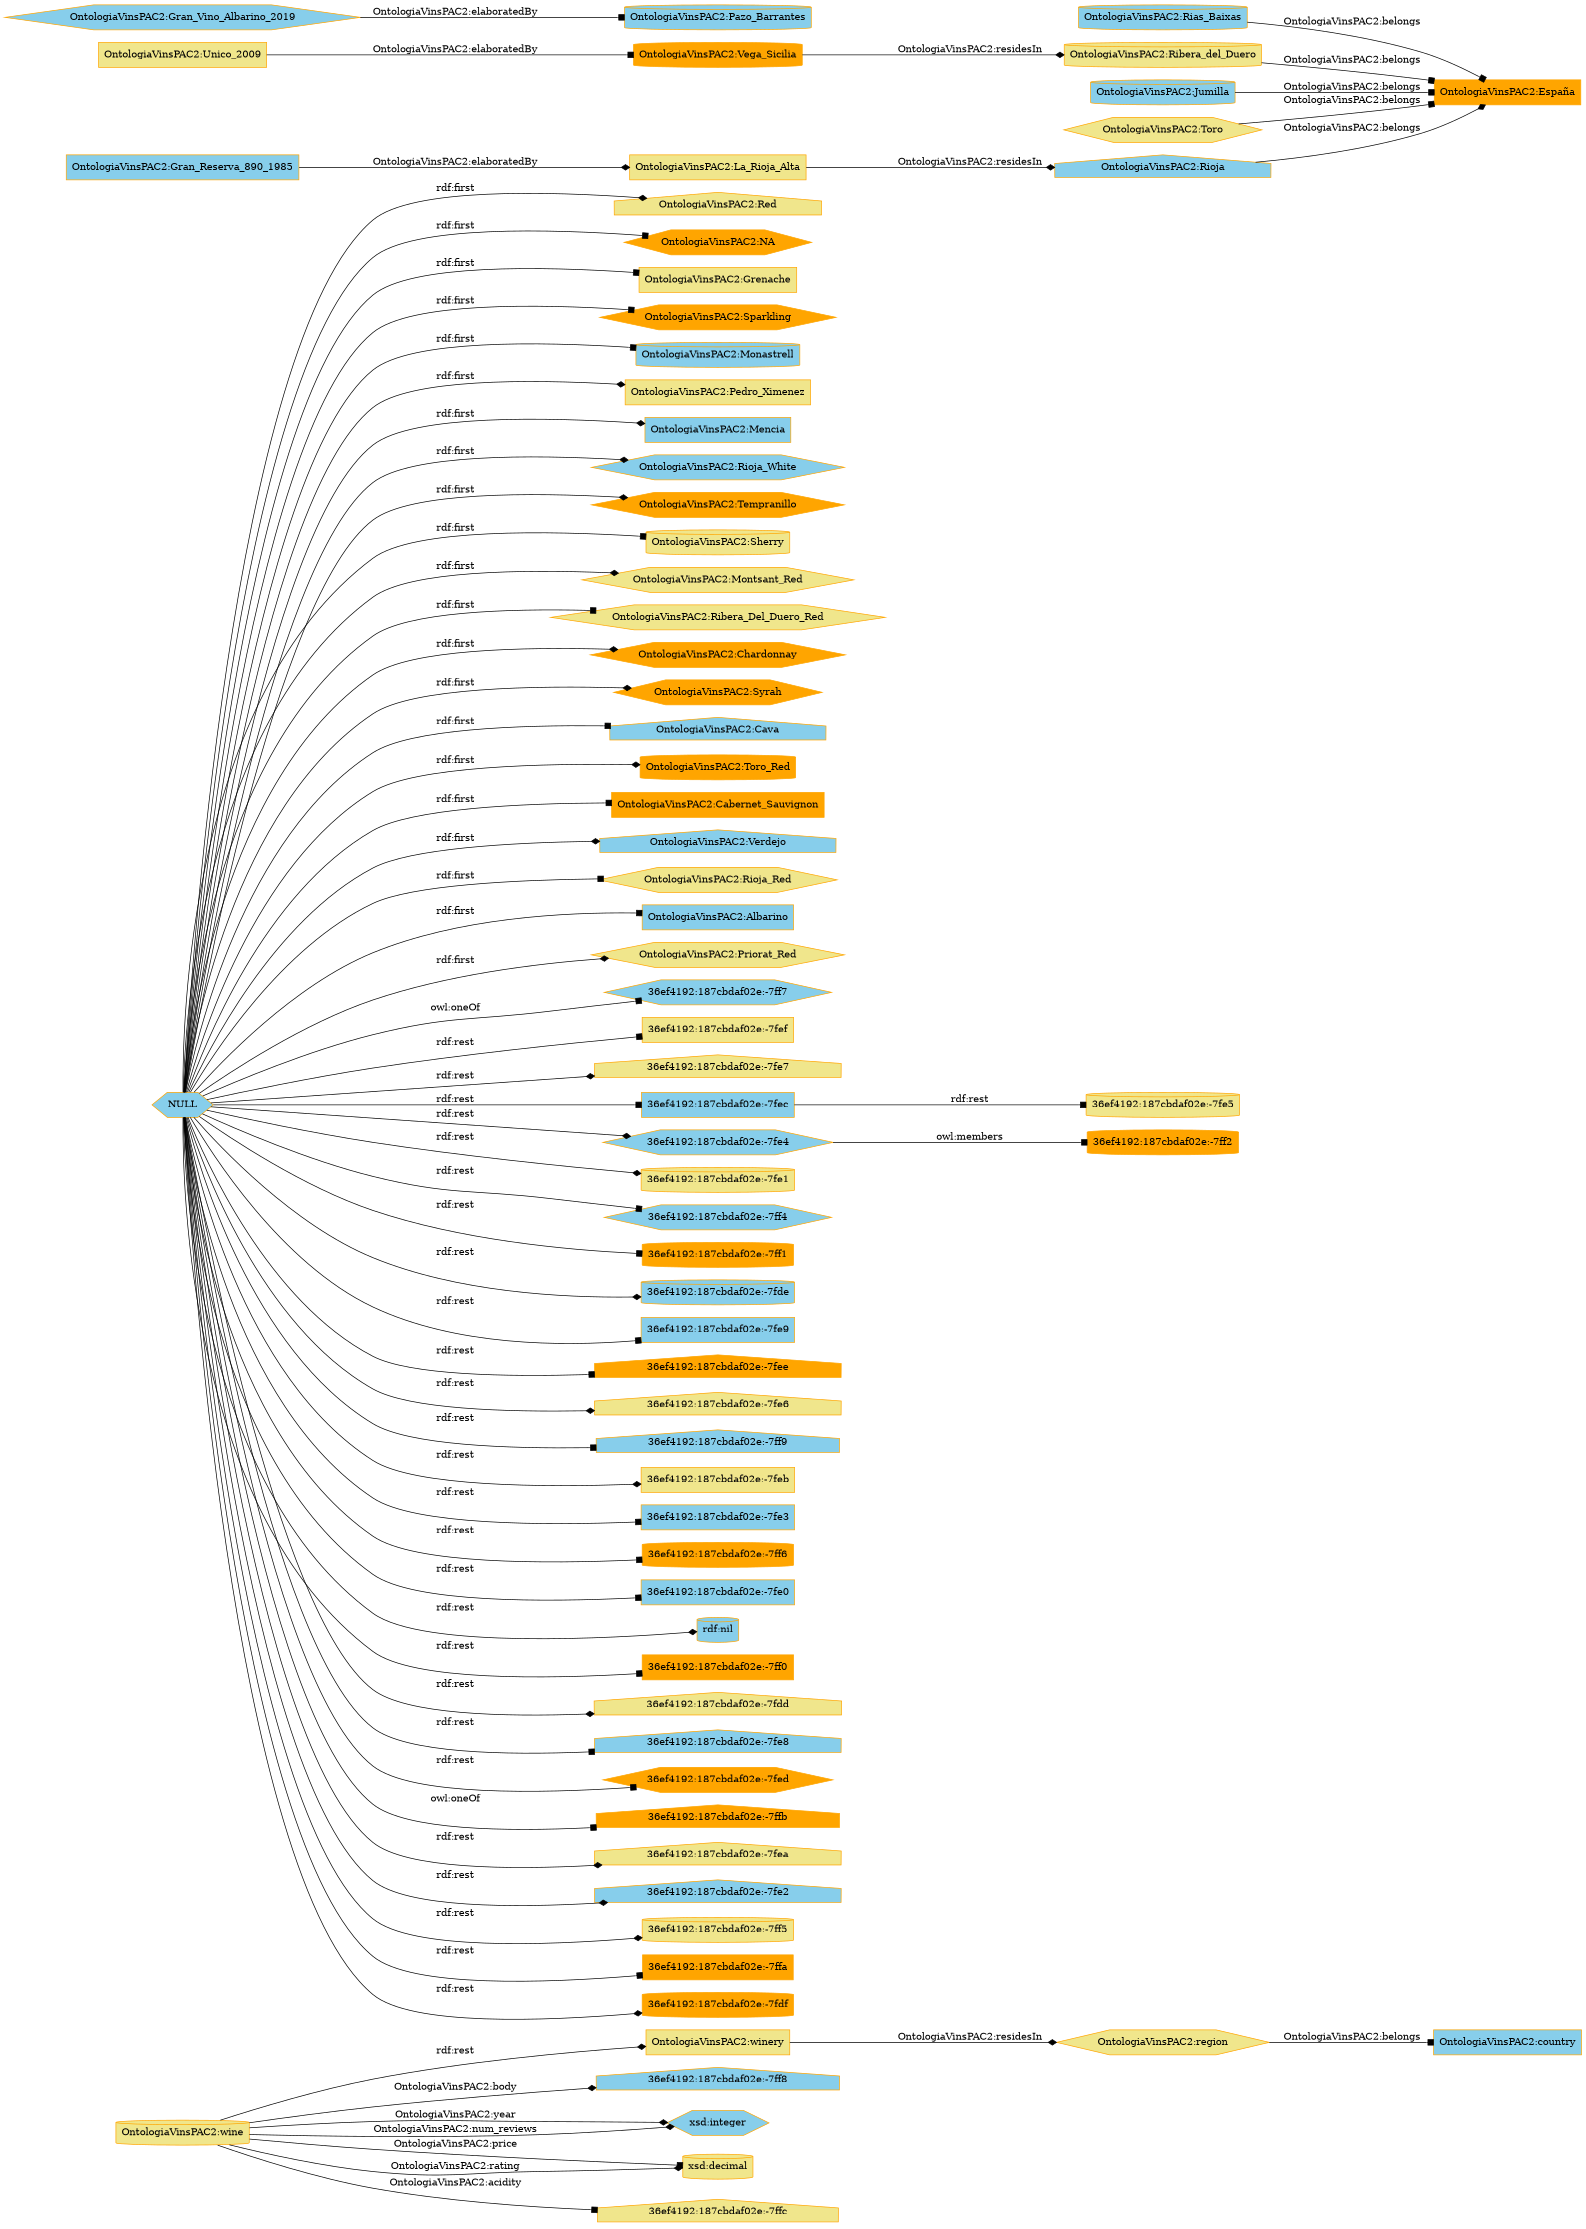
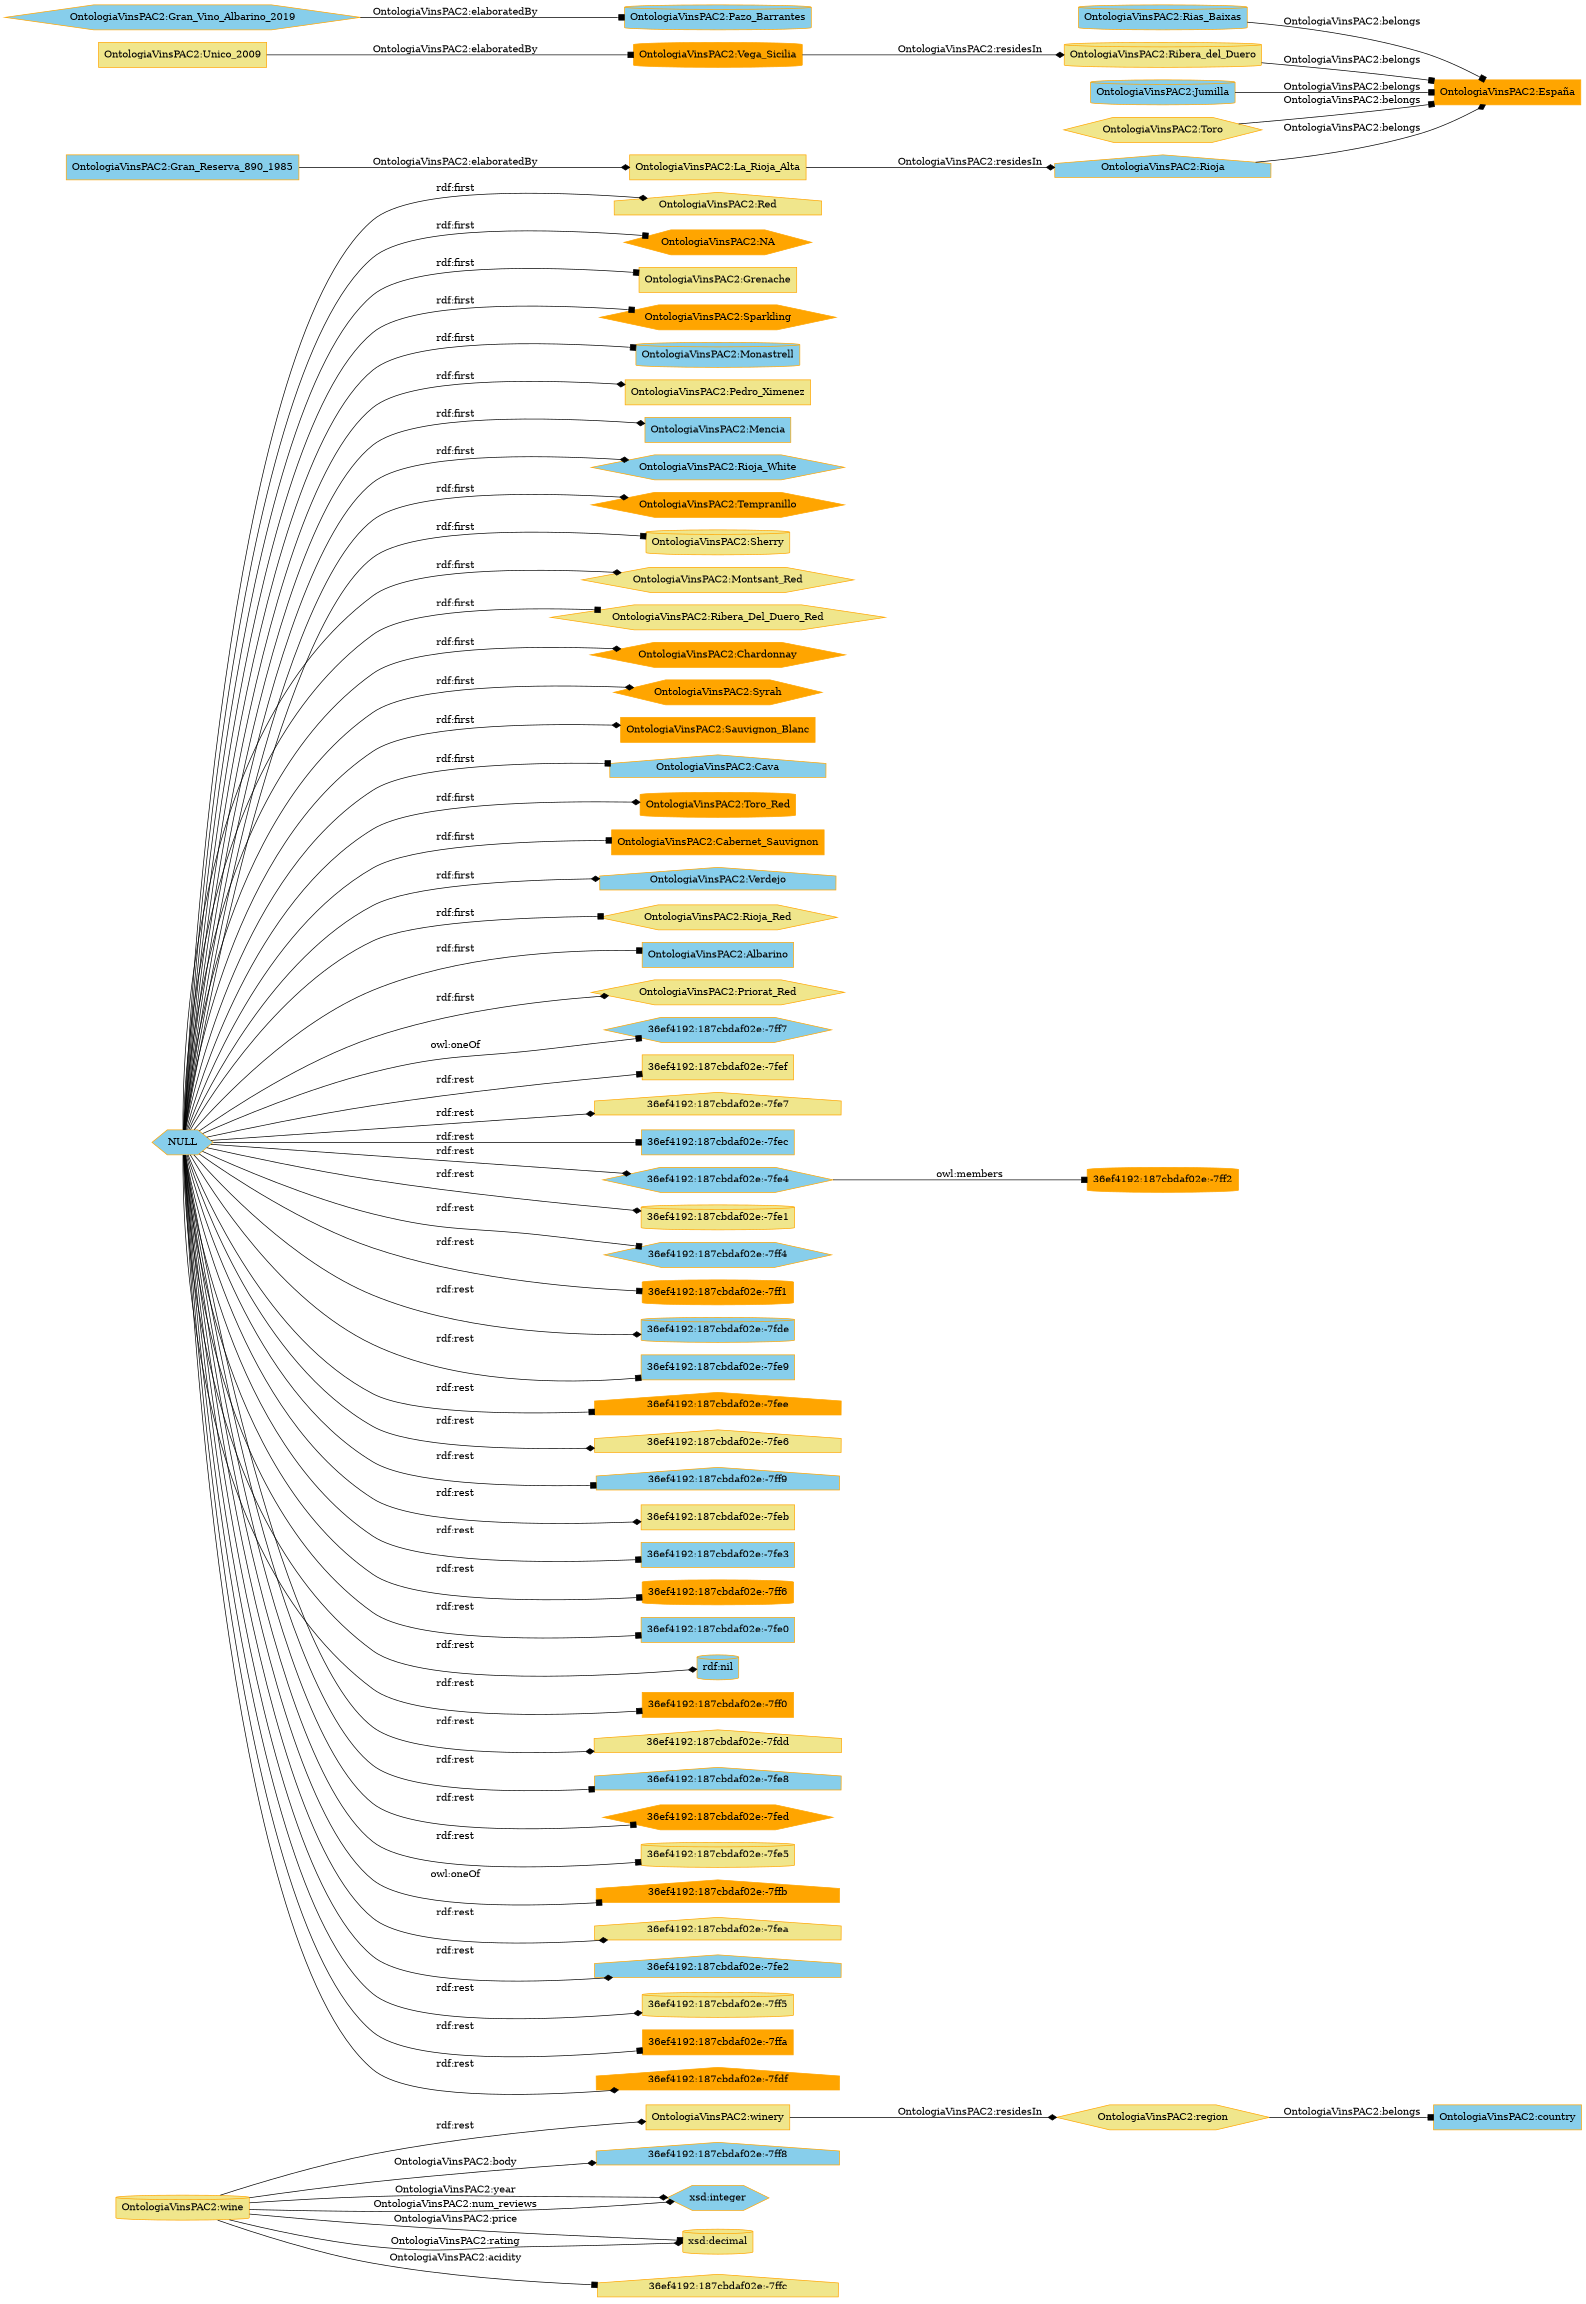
none -> (718, 730)
(937, 1105) -> (275, 1639)
(718, 2005) -> (718, 2080)
